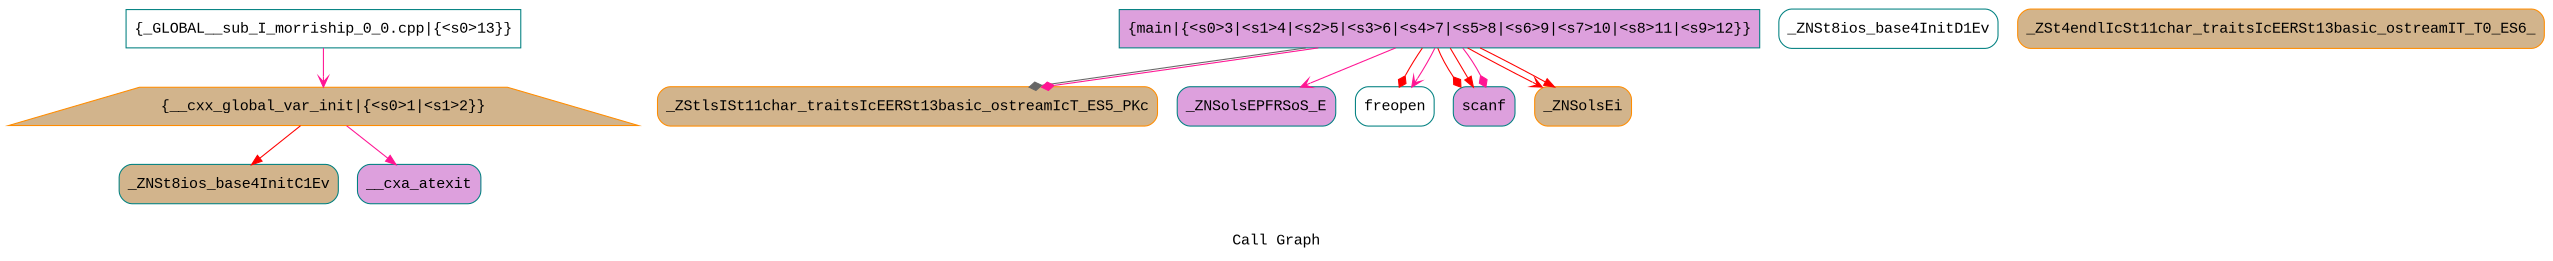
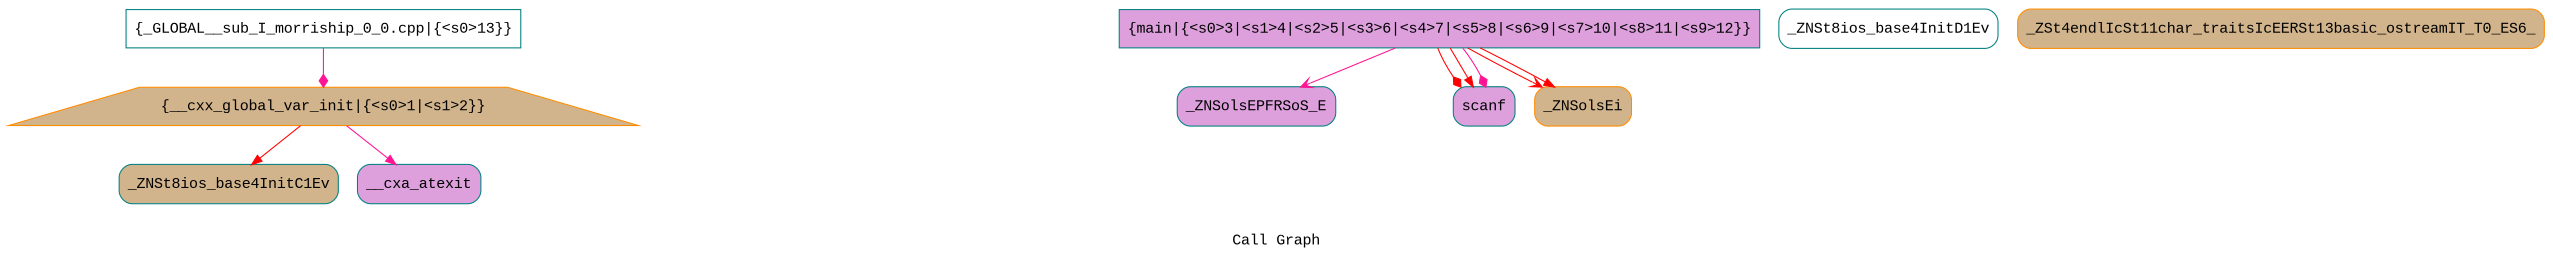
(323, 62) -> (323, 62)
(907, 106) -> none
(1395, 106) -> none
